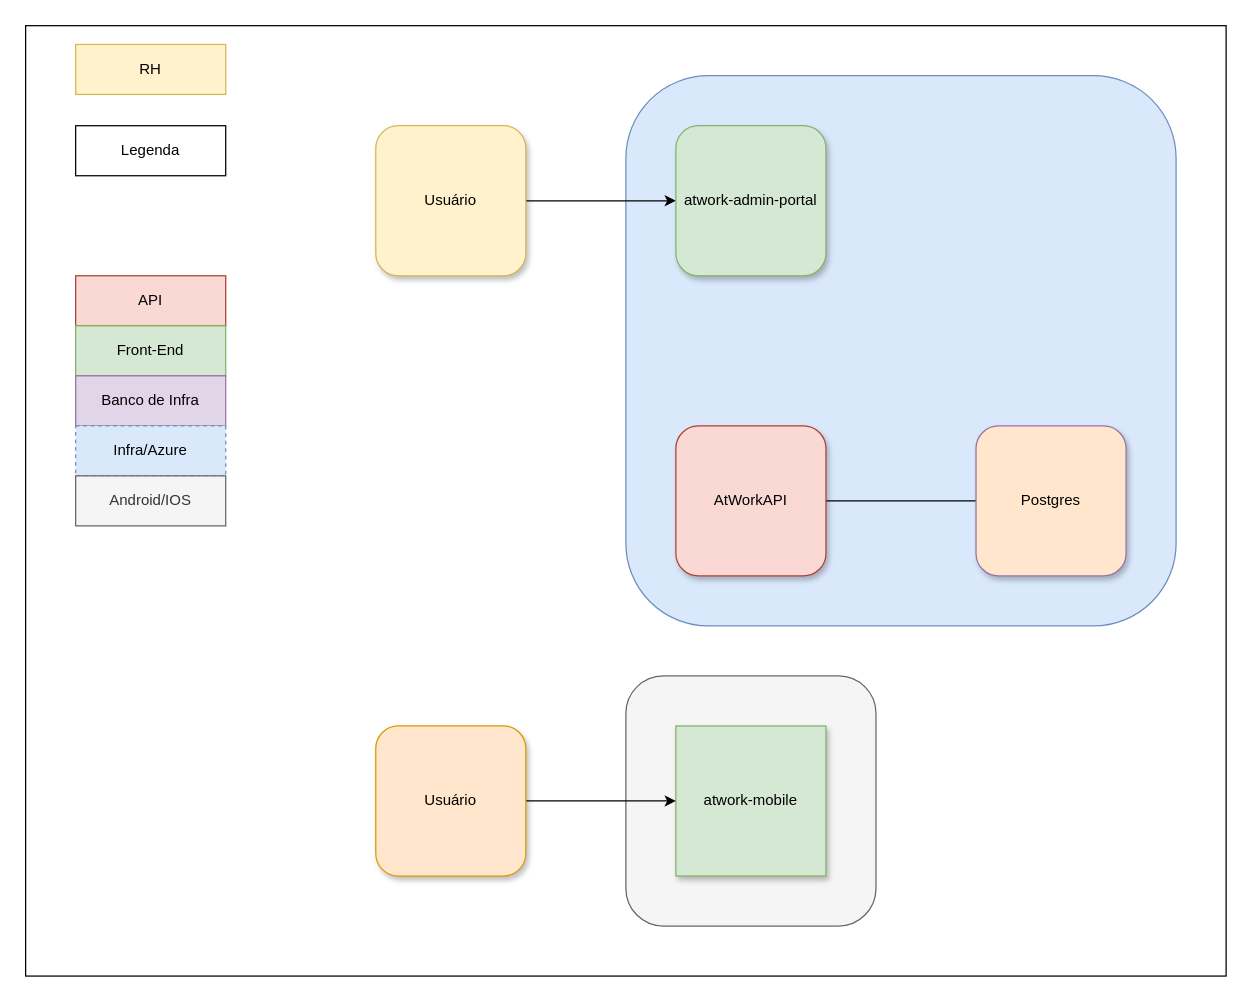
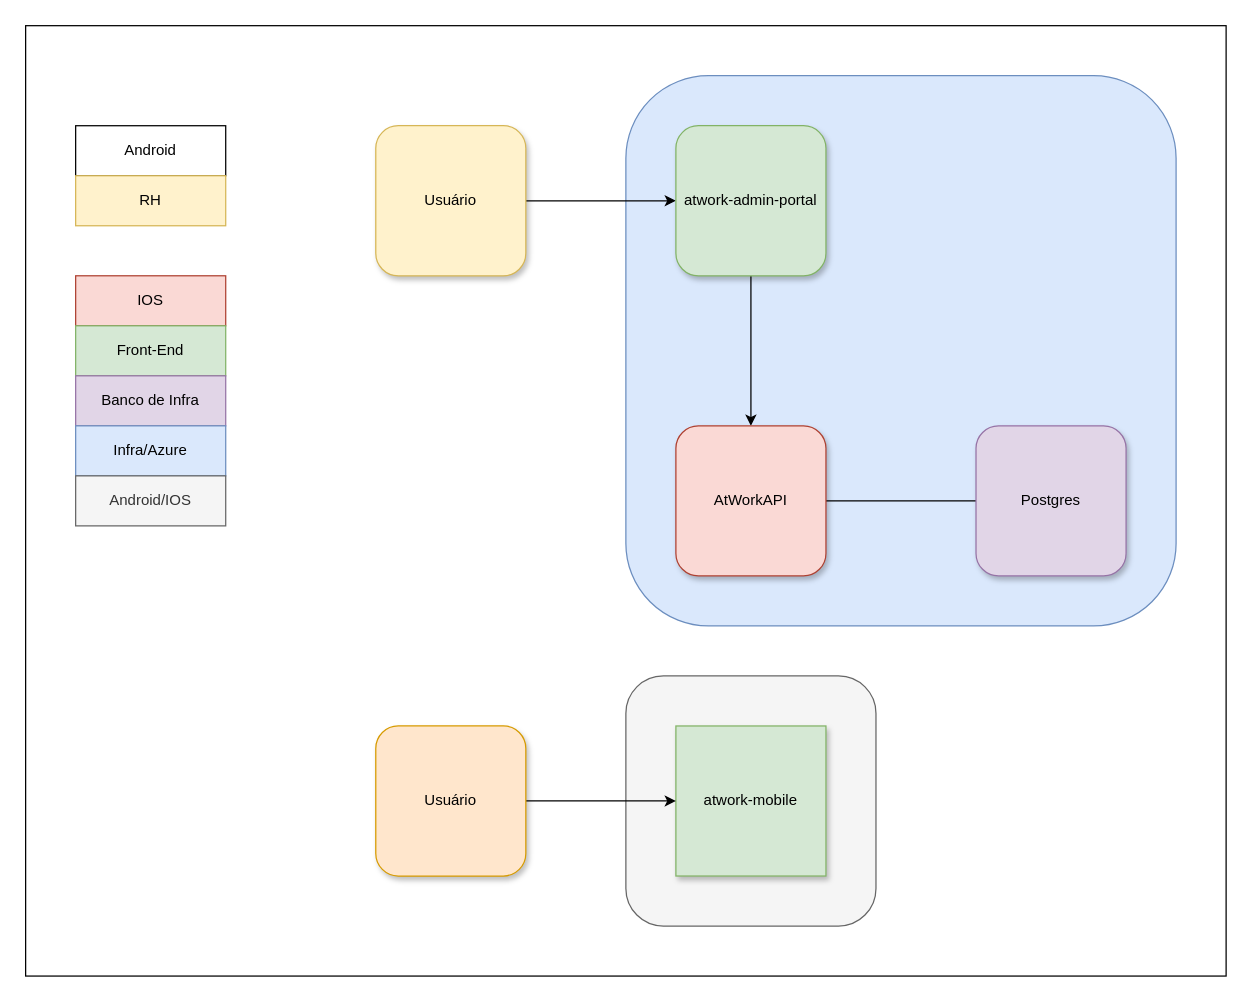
(151, 69) -> (151, 201)
(151, 151) -> (151, 151)
(151, 301) -> (151, 301)
none -> (751, 347)
(151, 451) -> (151, 451)
(1051, 501) -> (1051, 501)
